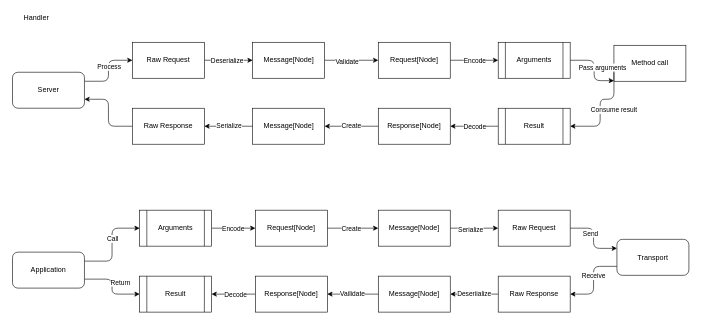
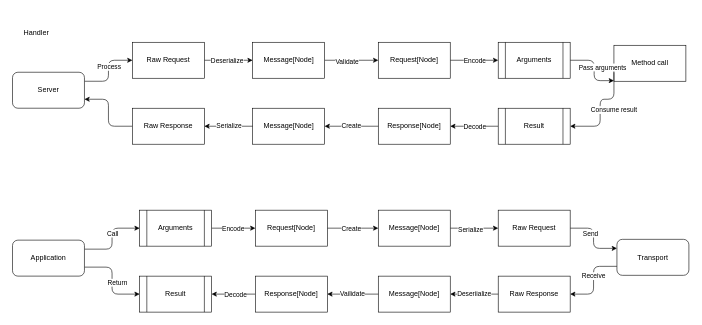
(36, 18) -> (36, 33)
(48, 270) -> (48, 258)
